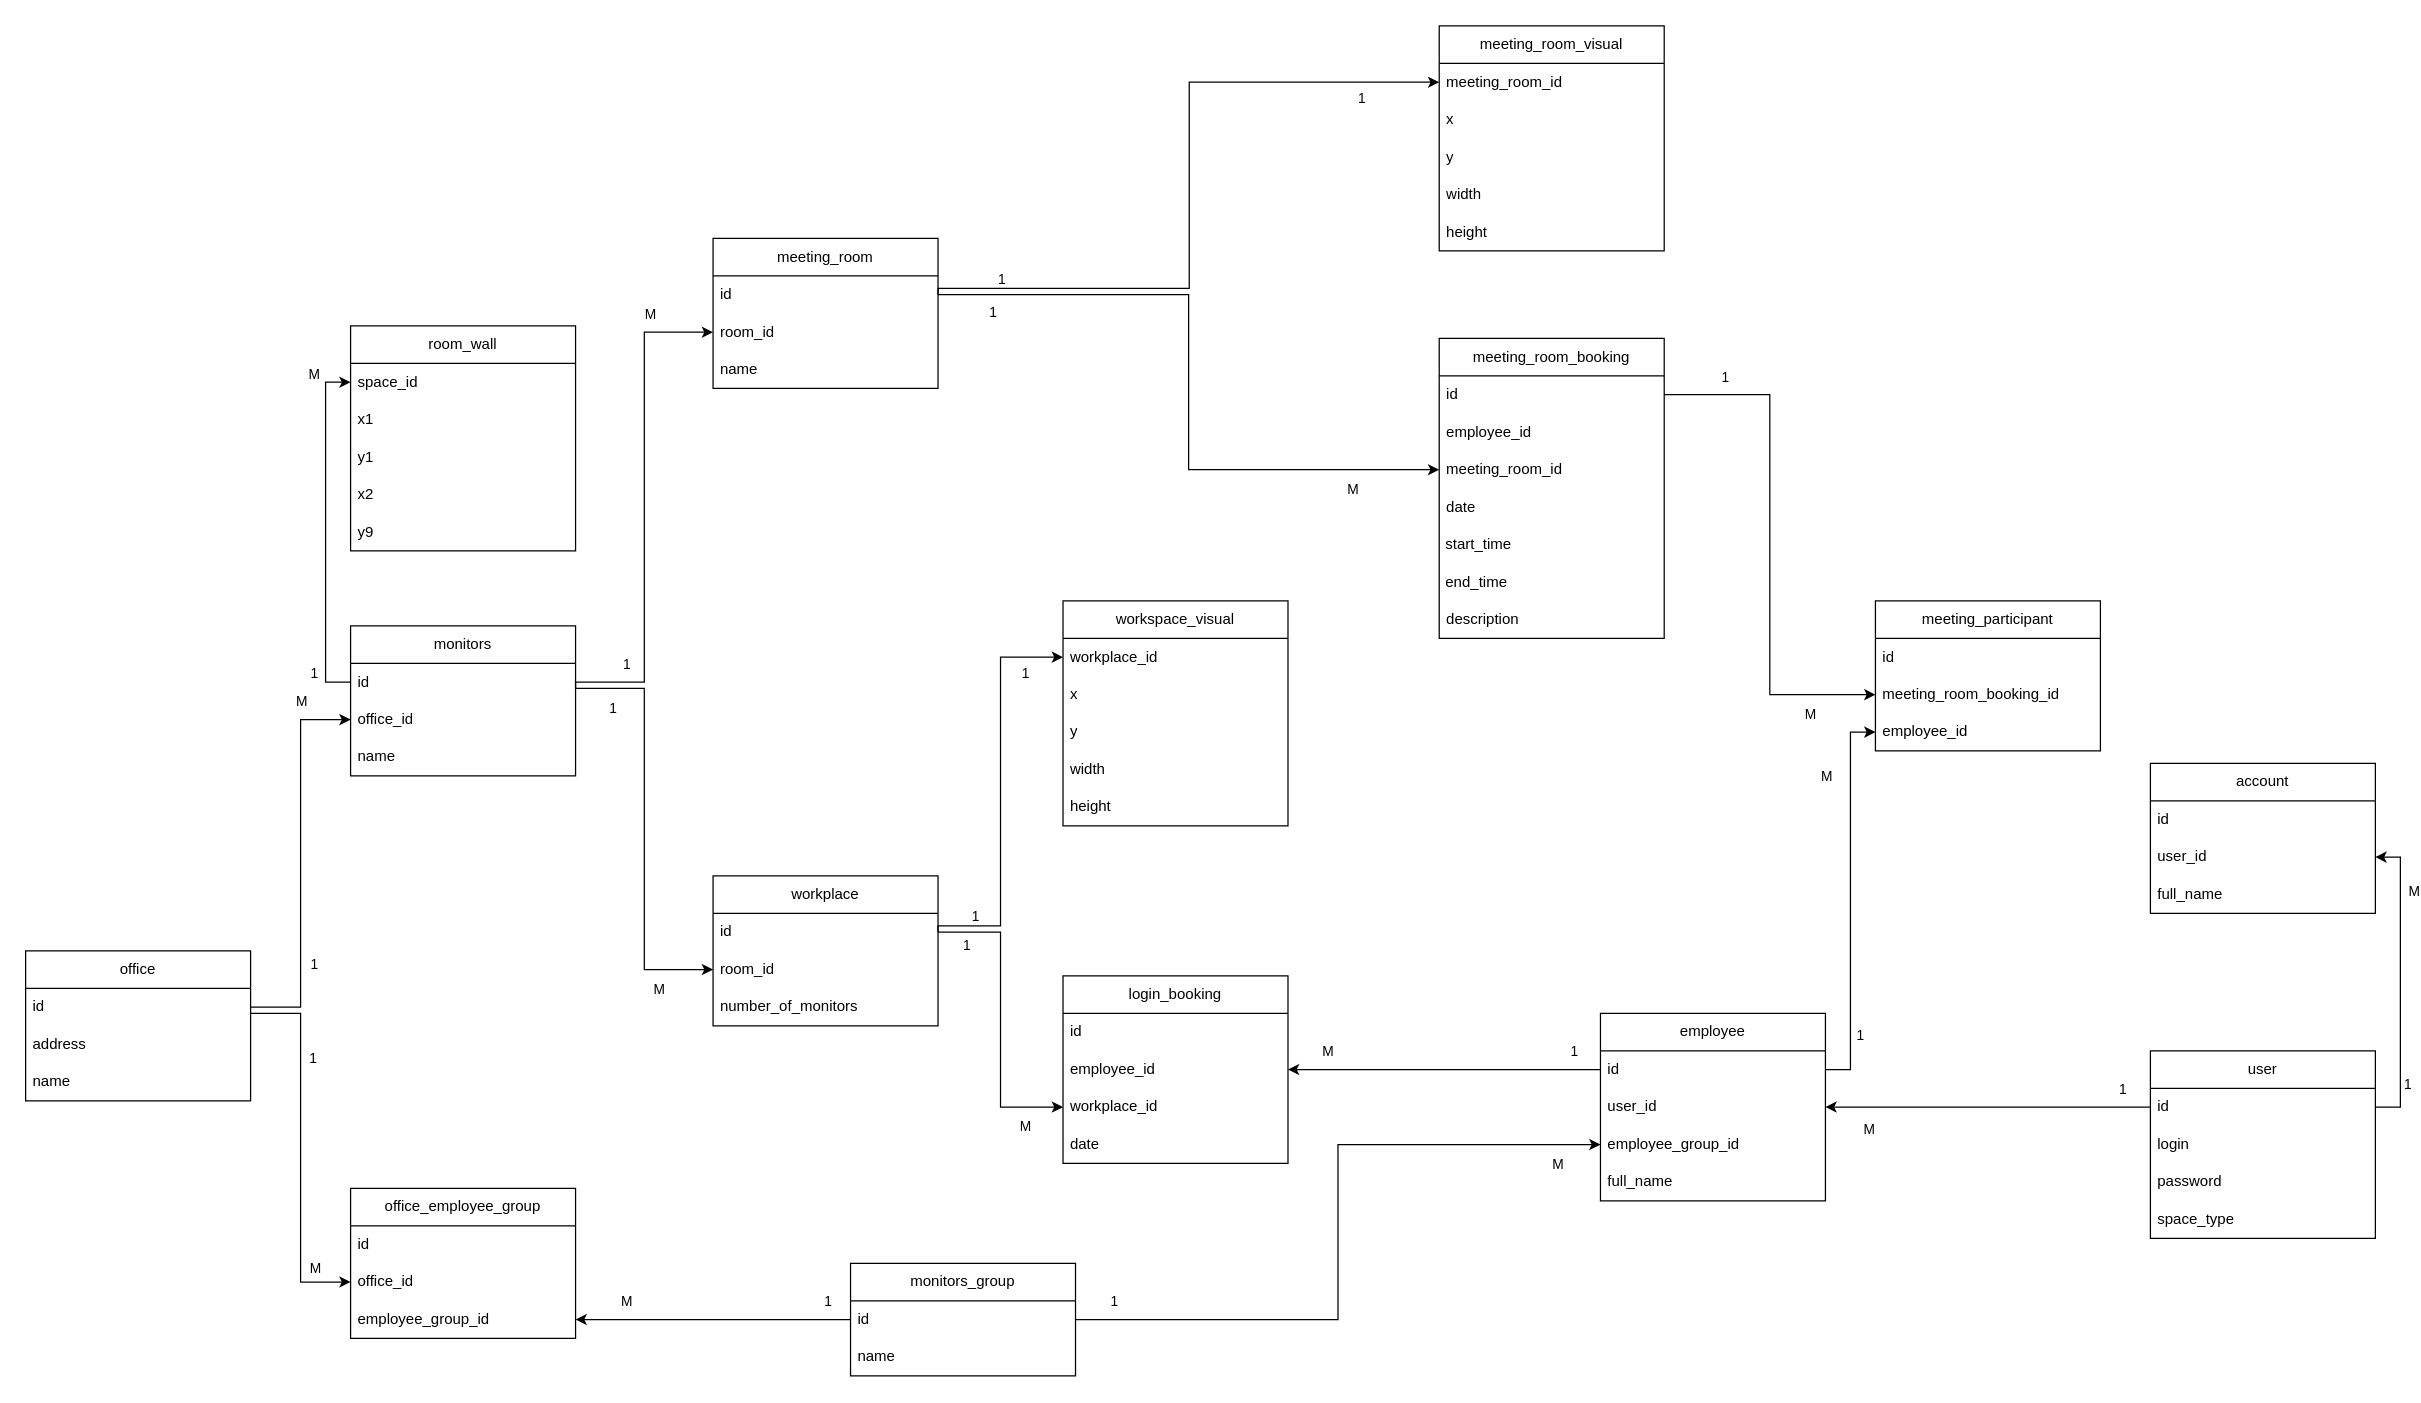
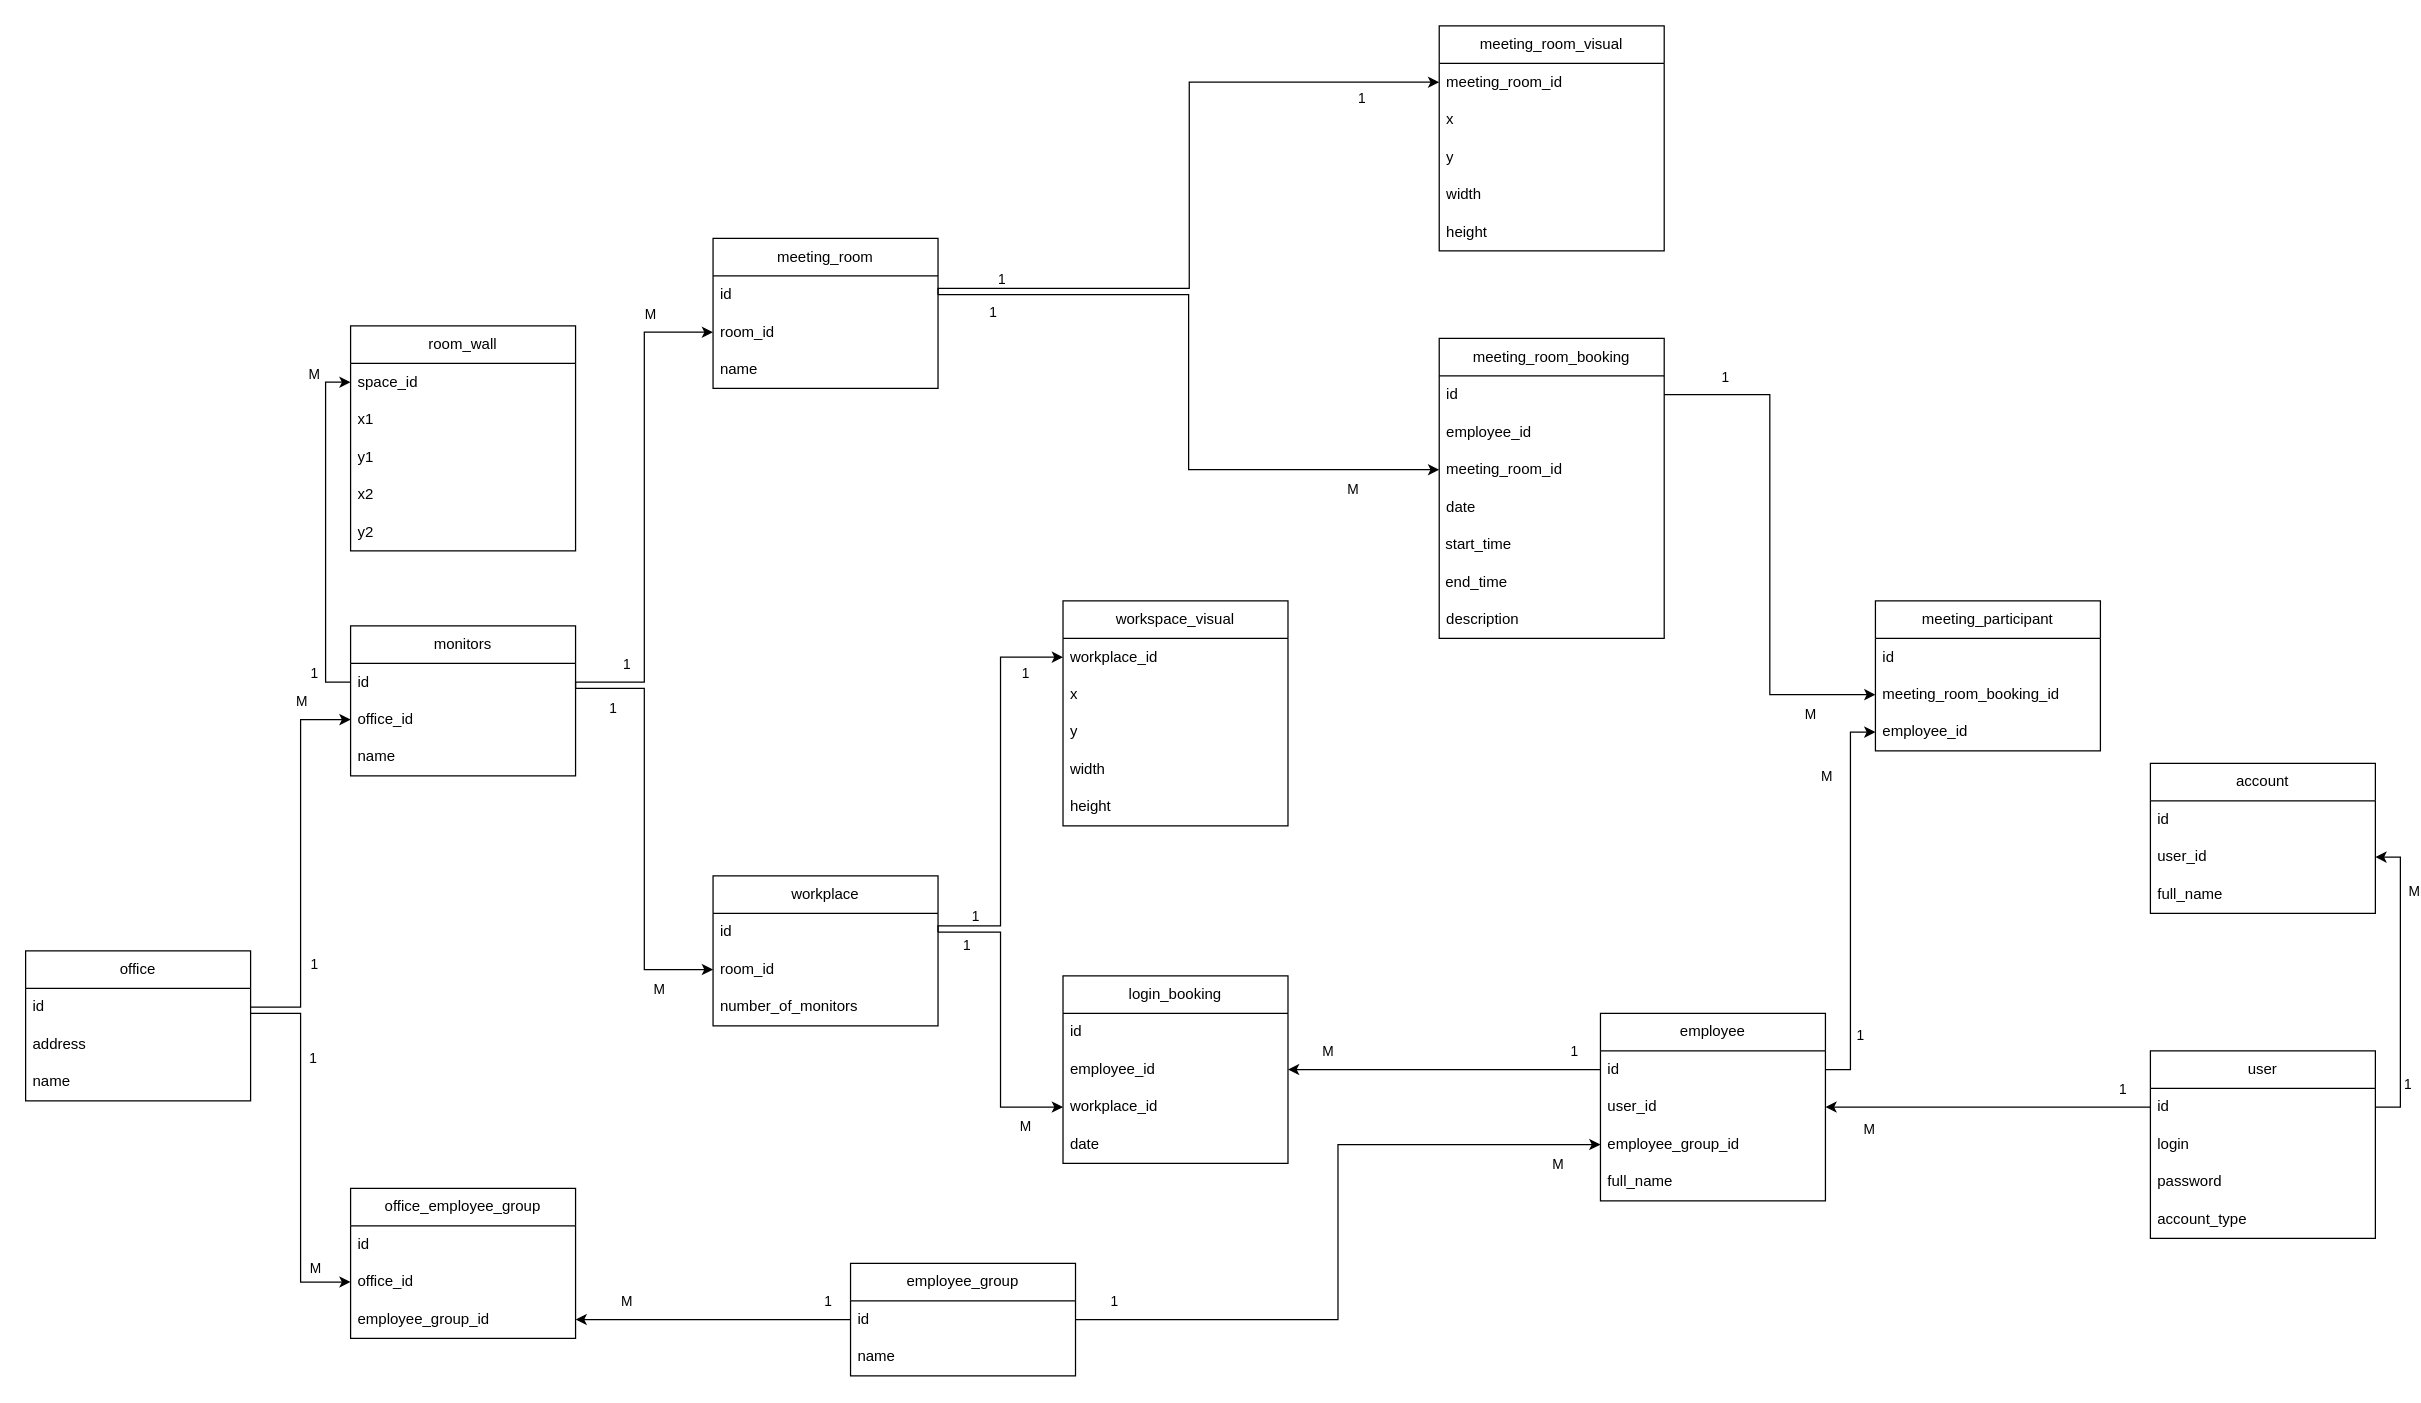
(367, 532) -> (367, 532)
(2200, 1219) -> (2209, 1219)
(963, 1282) -> (963, 1282)
